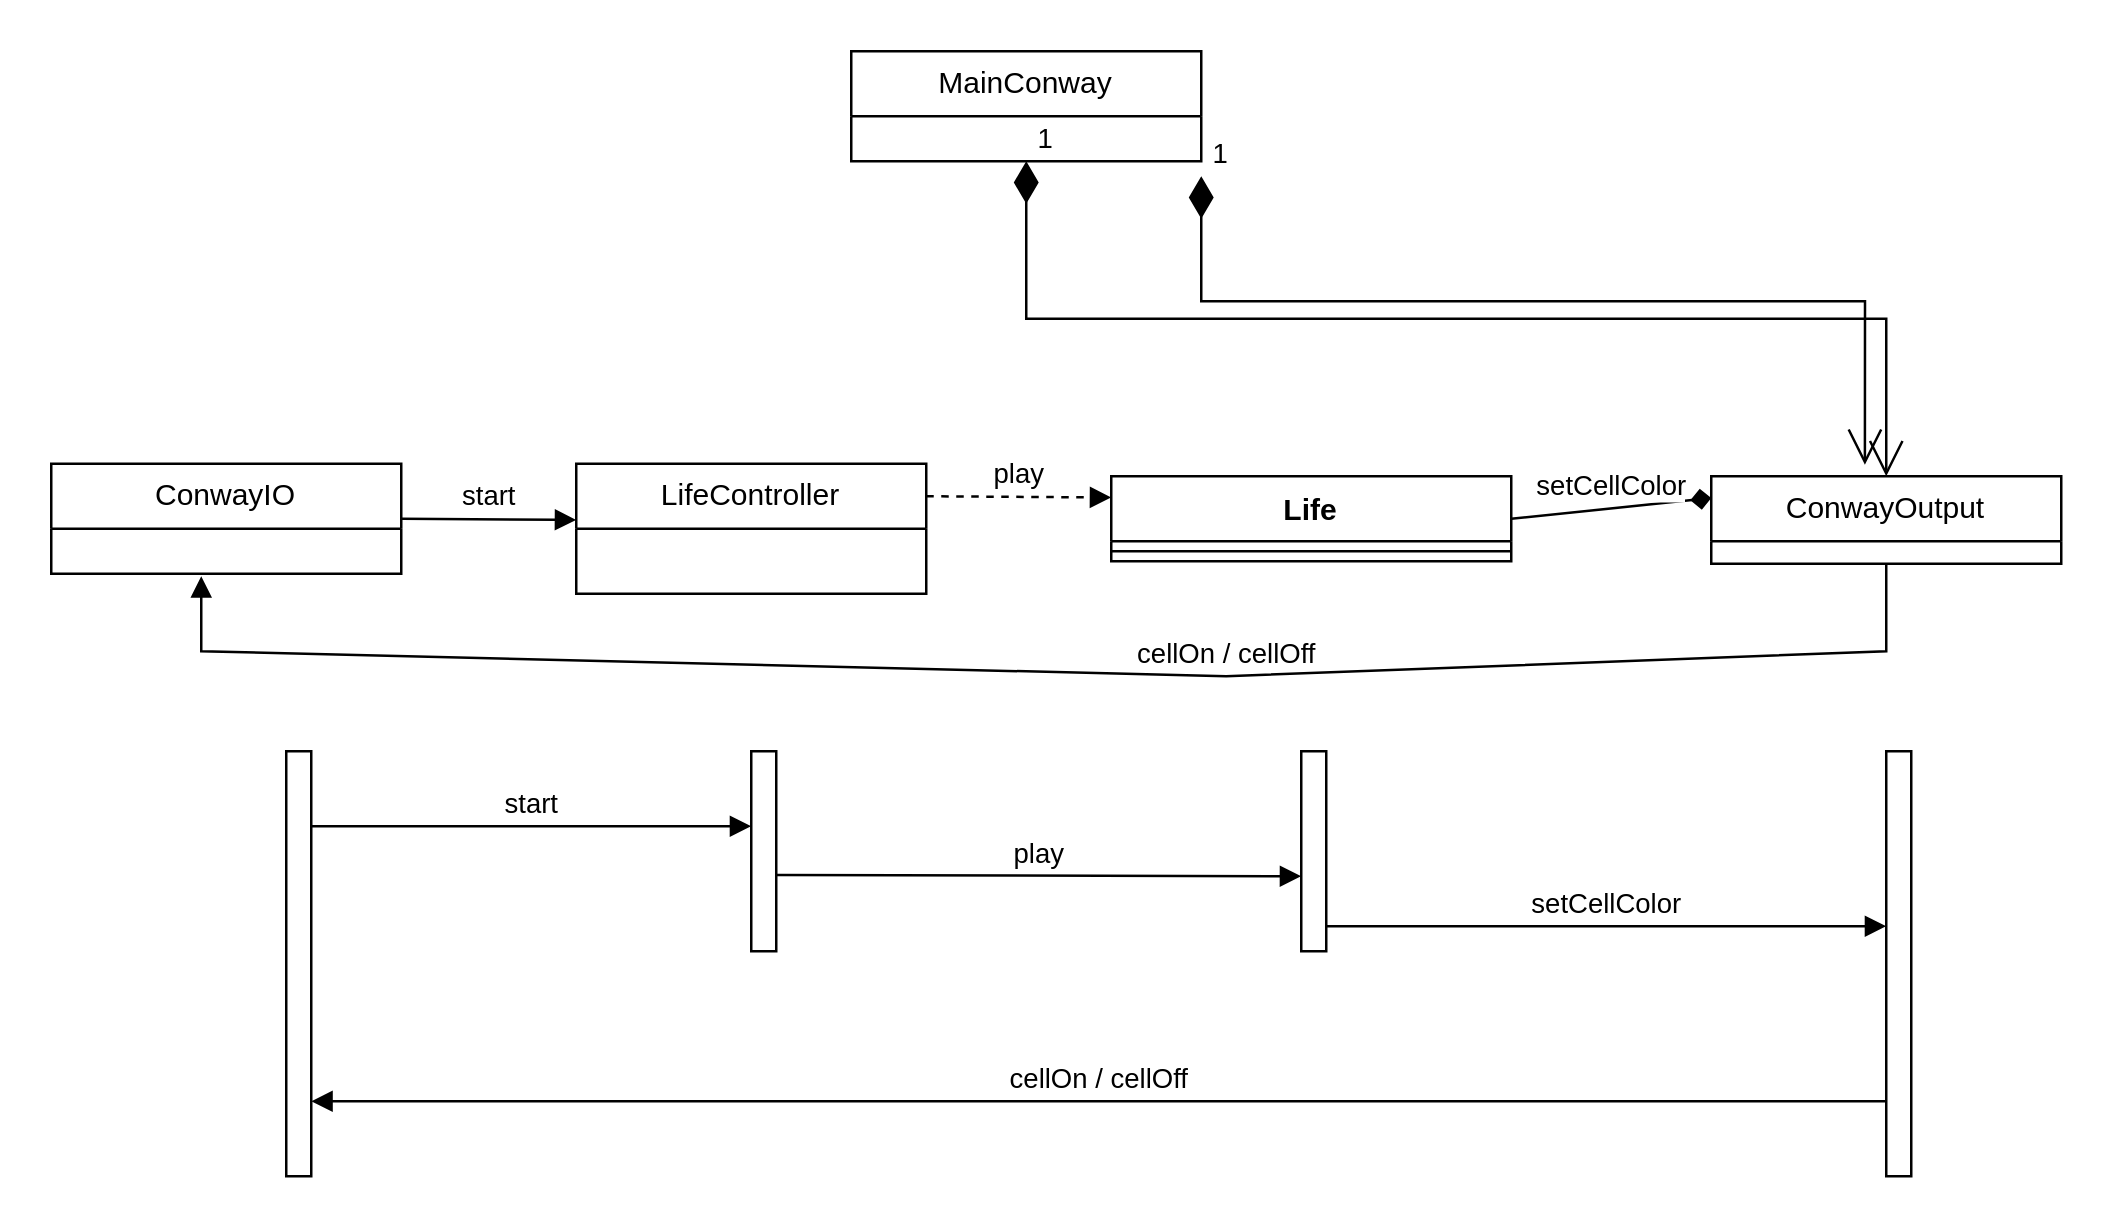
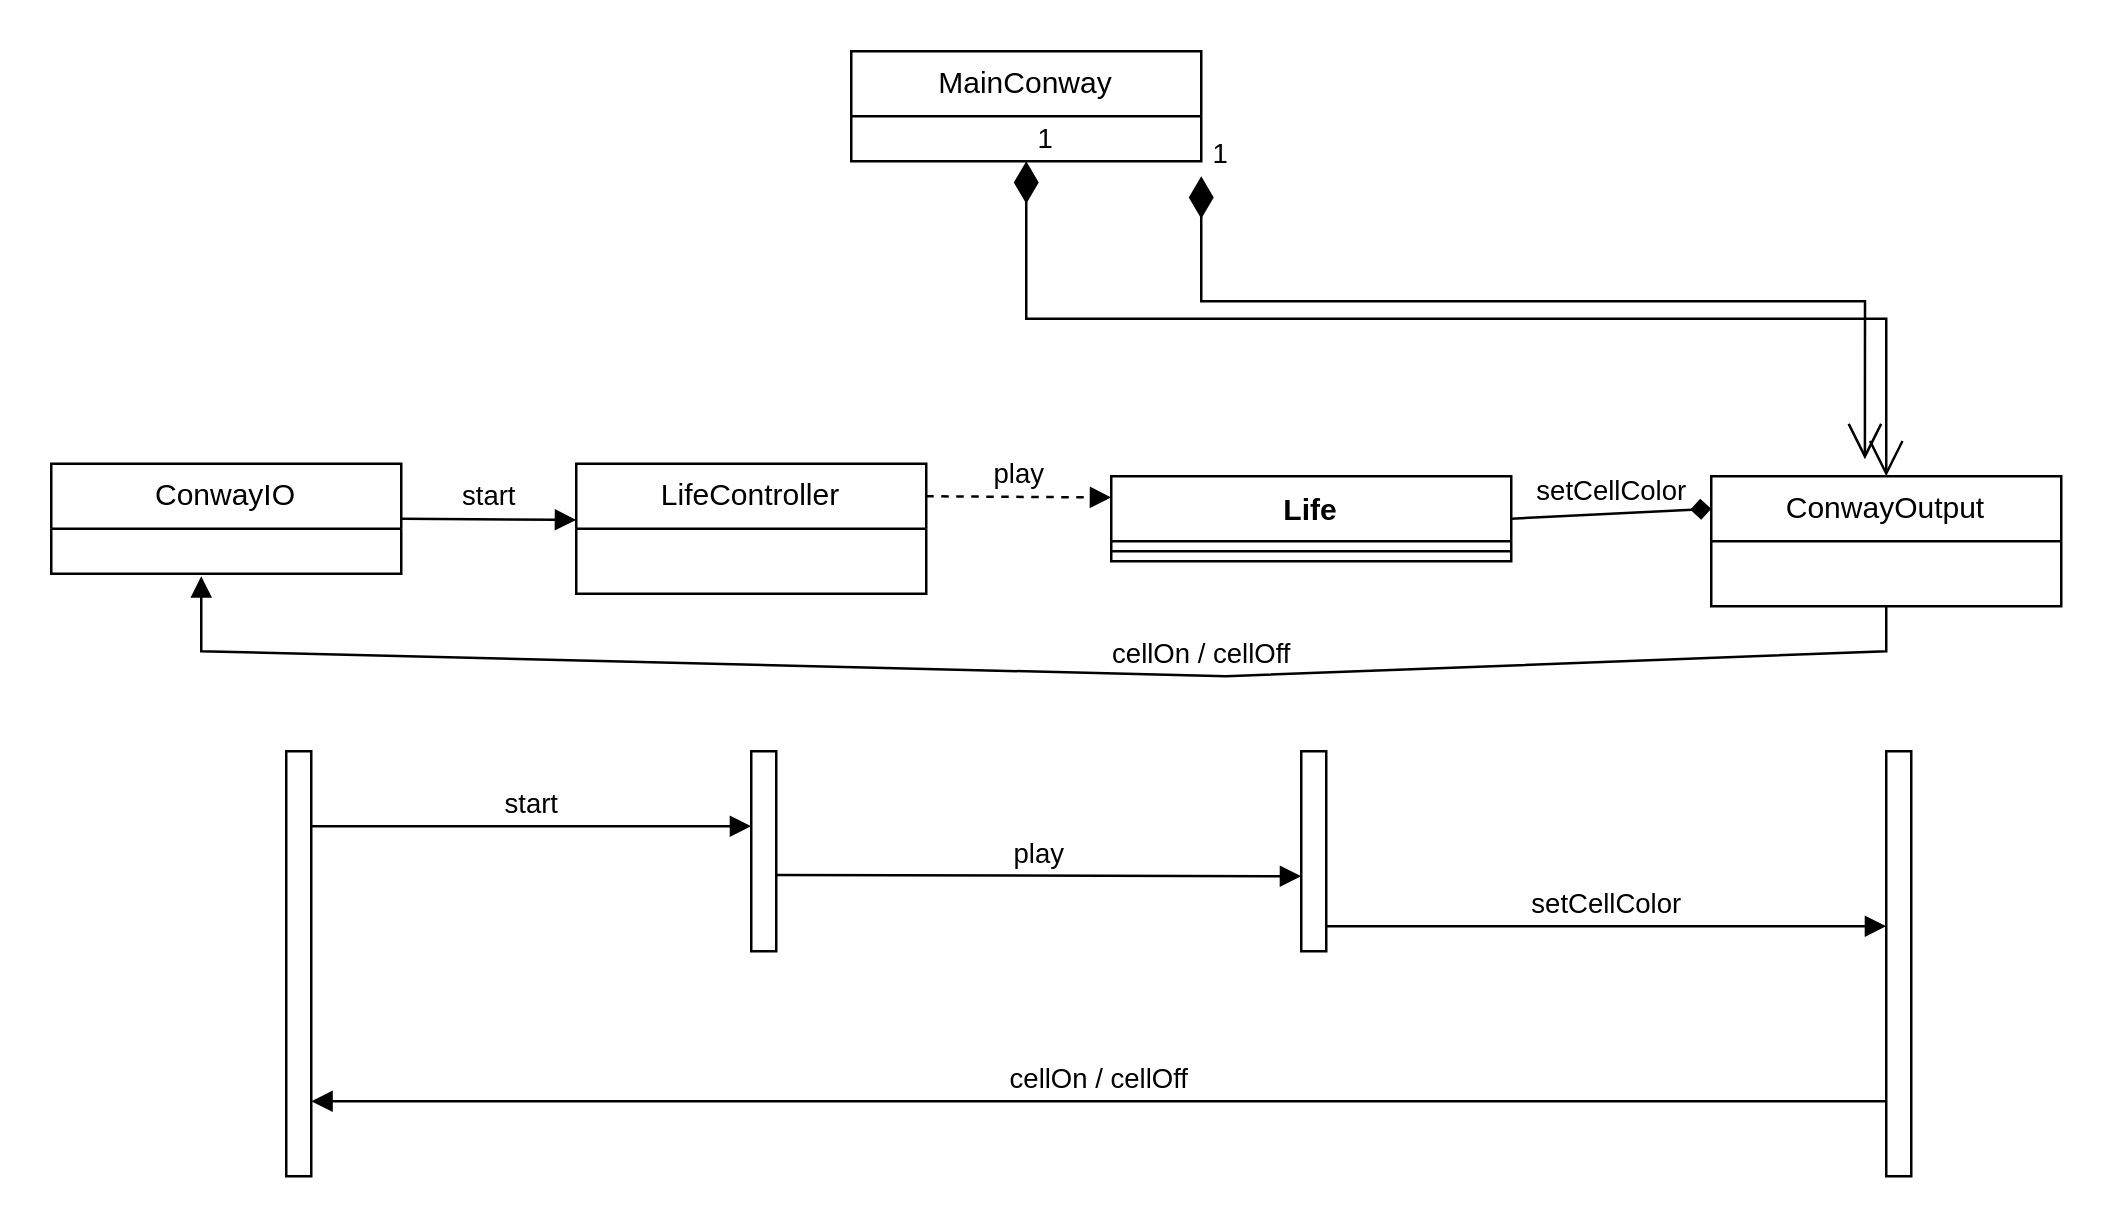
(1886, 520) -> (1886, 541)
